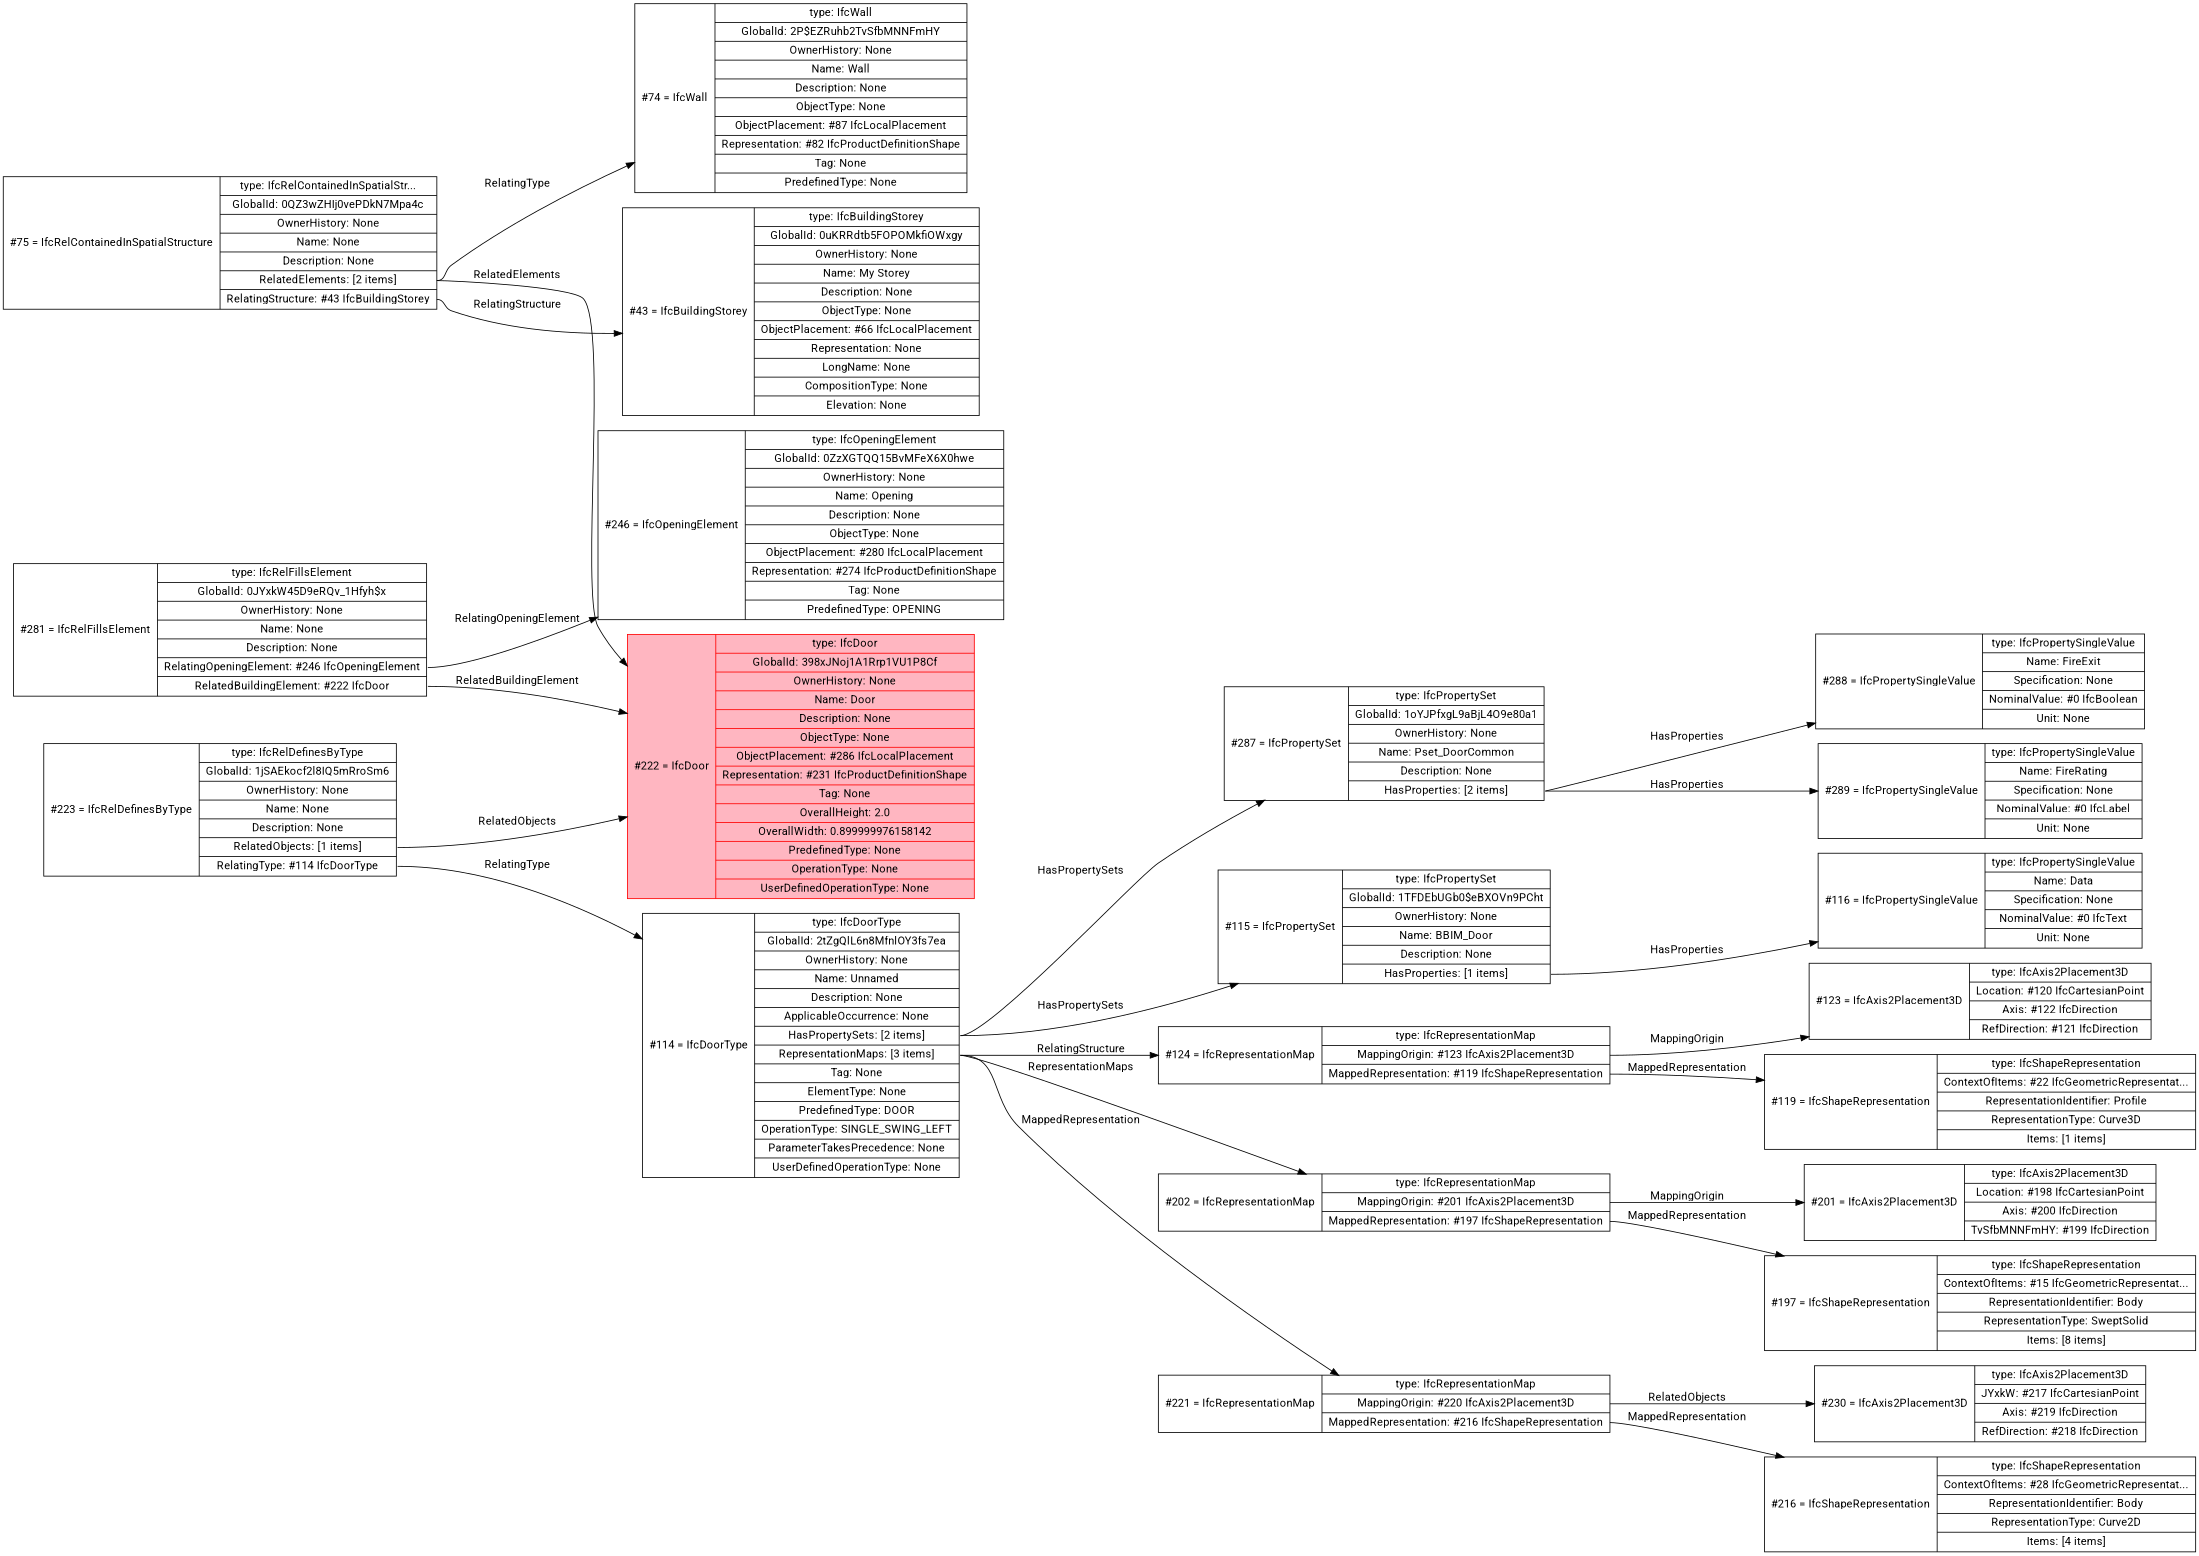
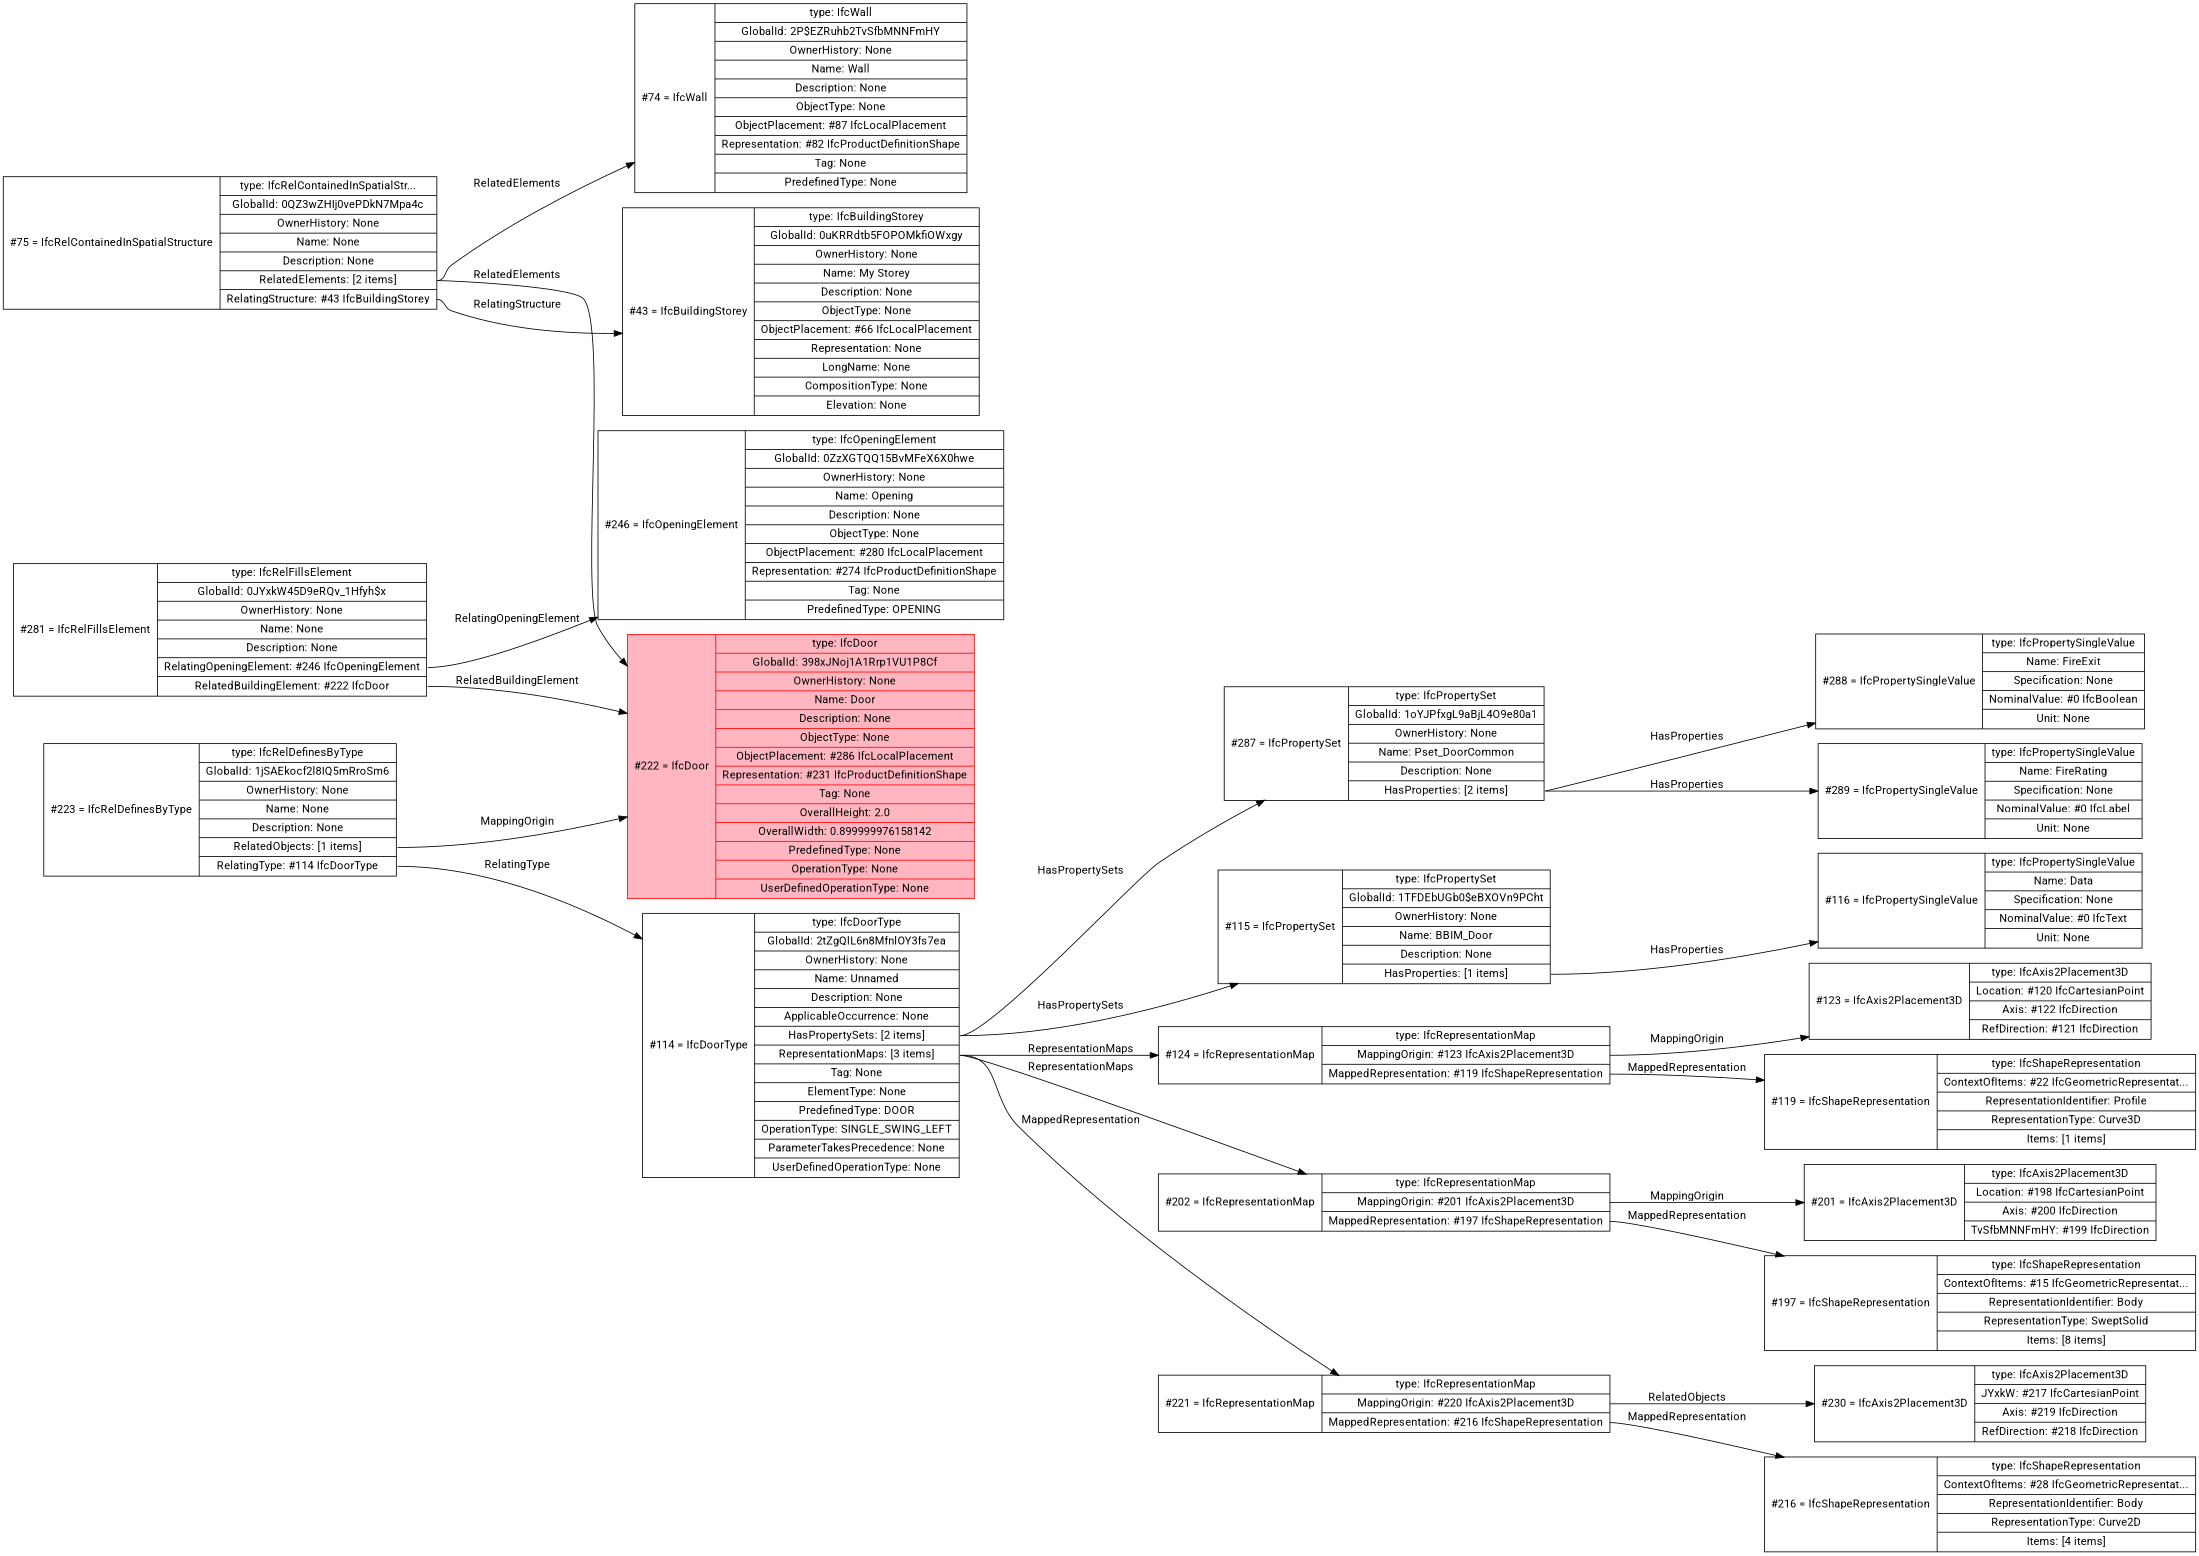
(517, 184) -> (517, 184)
(517, 822) -> (517, 822)
(1081, 1049) -> (1081, 1049)
